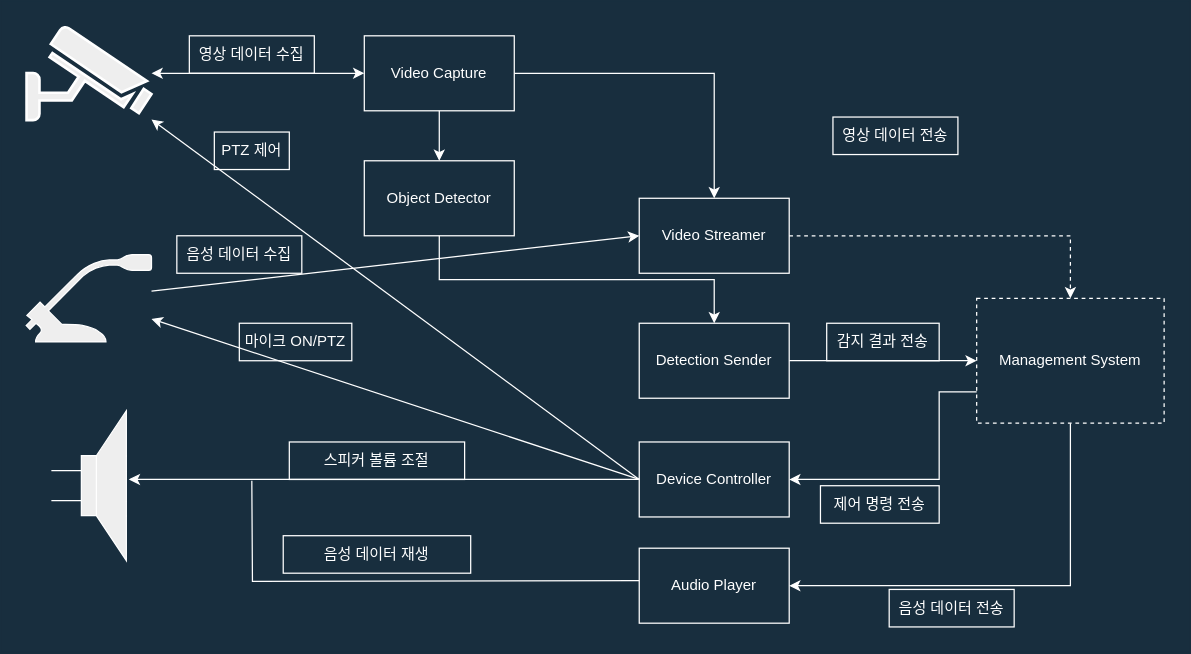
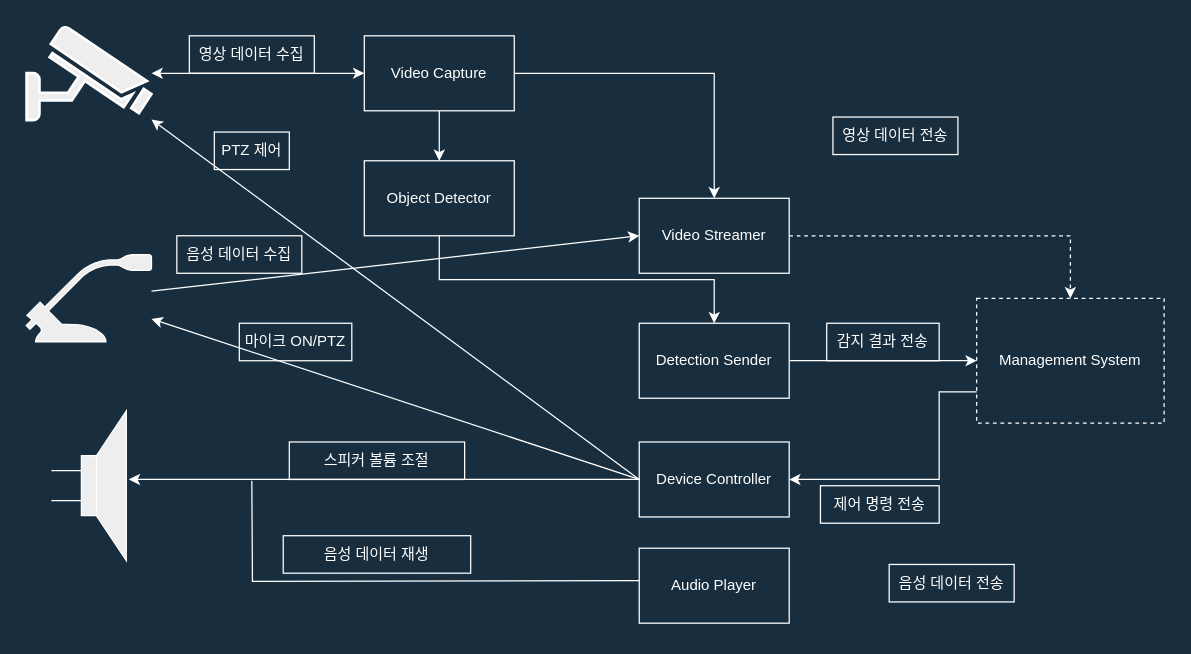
(1016, 586) -> none
(952, 608) -> (952, 583)
